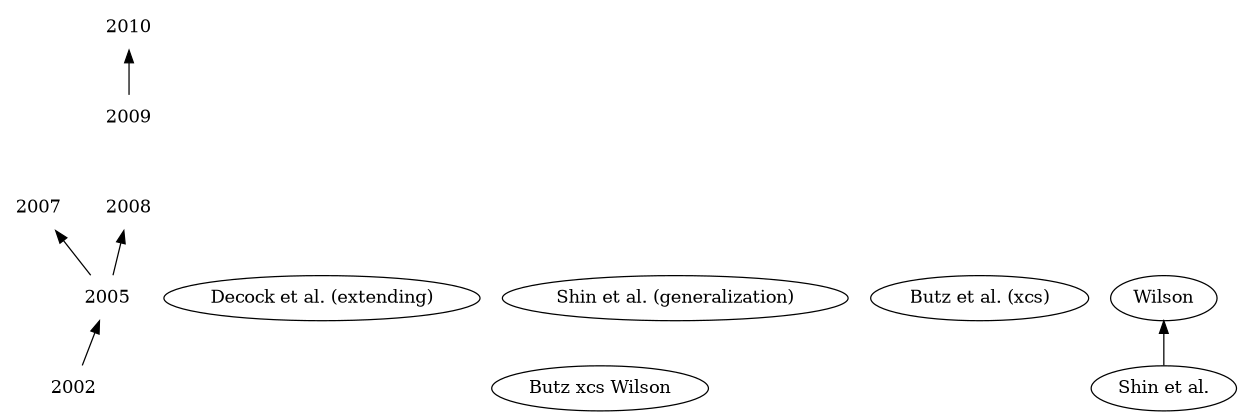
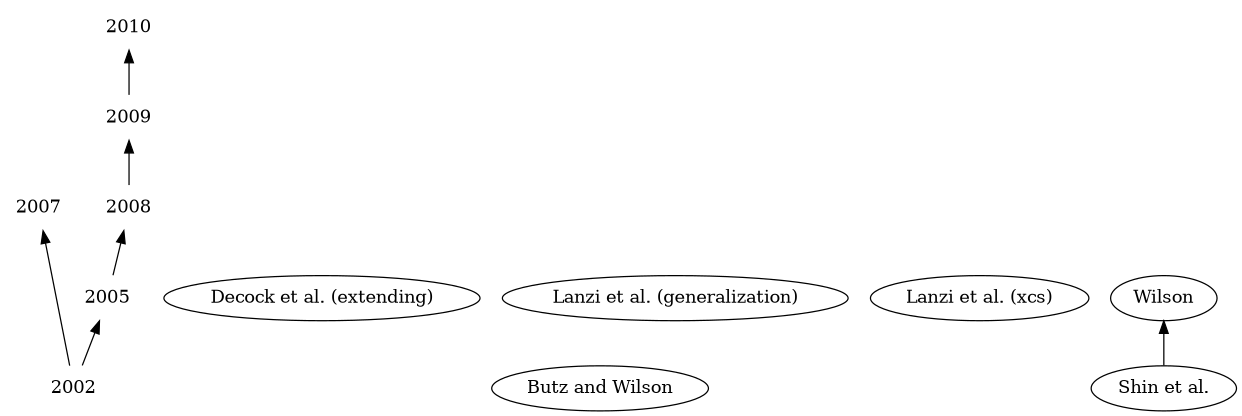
none -> (129, 169)
(77, 258) -> (58, 304)
(675, 298) -> (675, 298)
(980, 298) -> (980, 298)
(600, 388) -> (600, 388)
